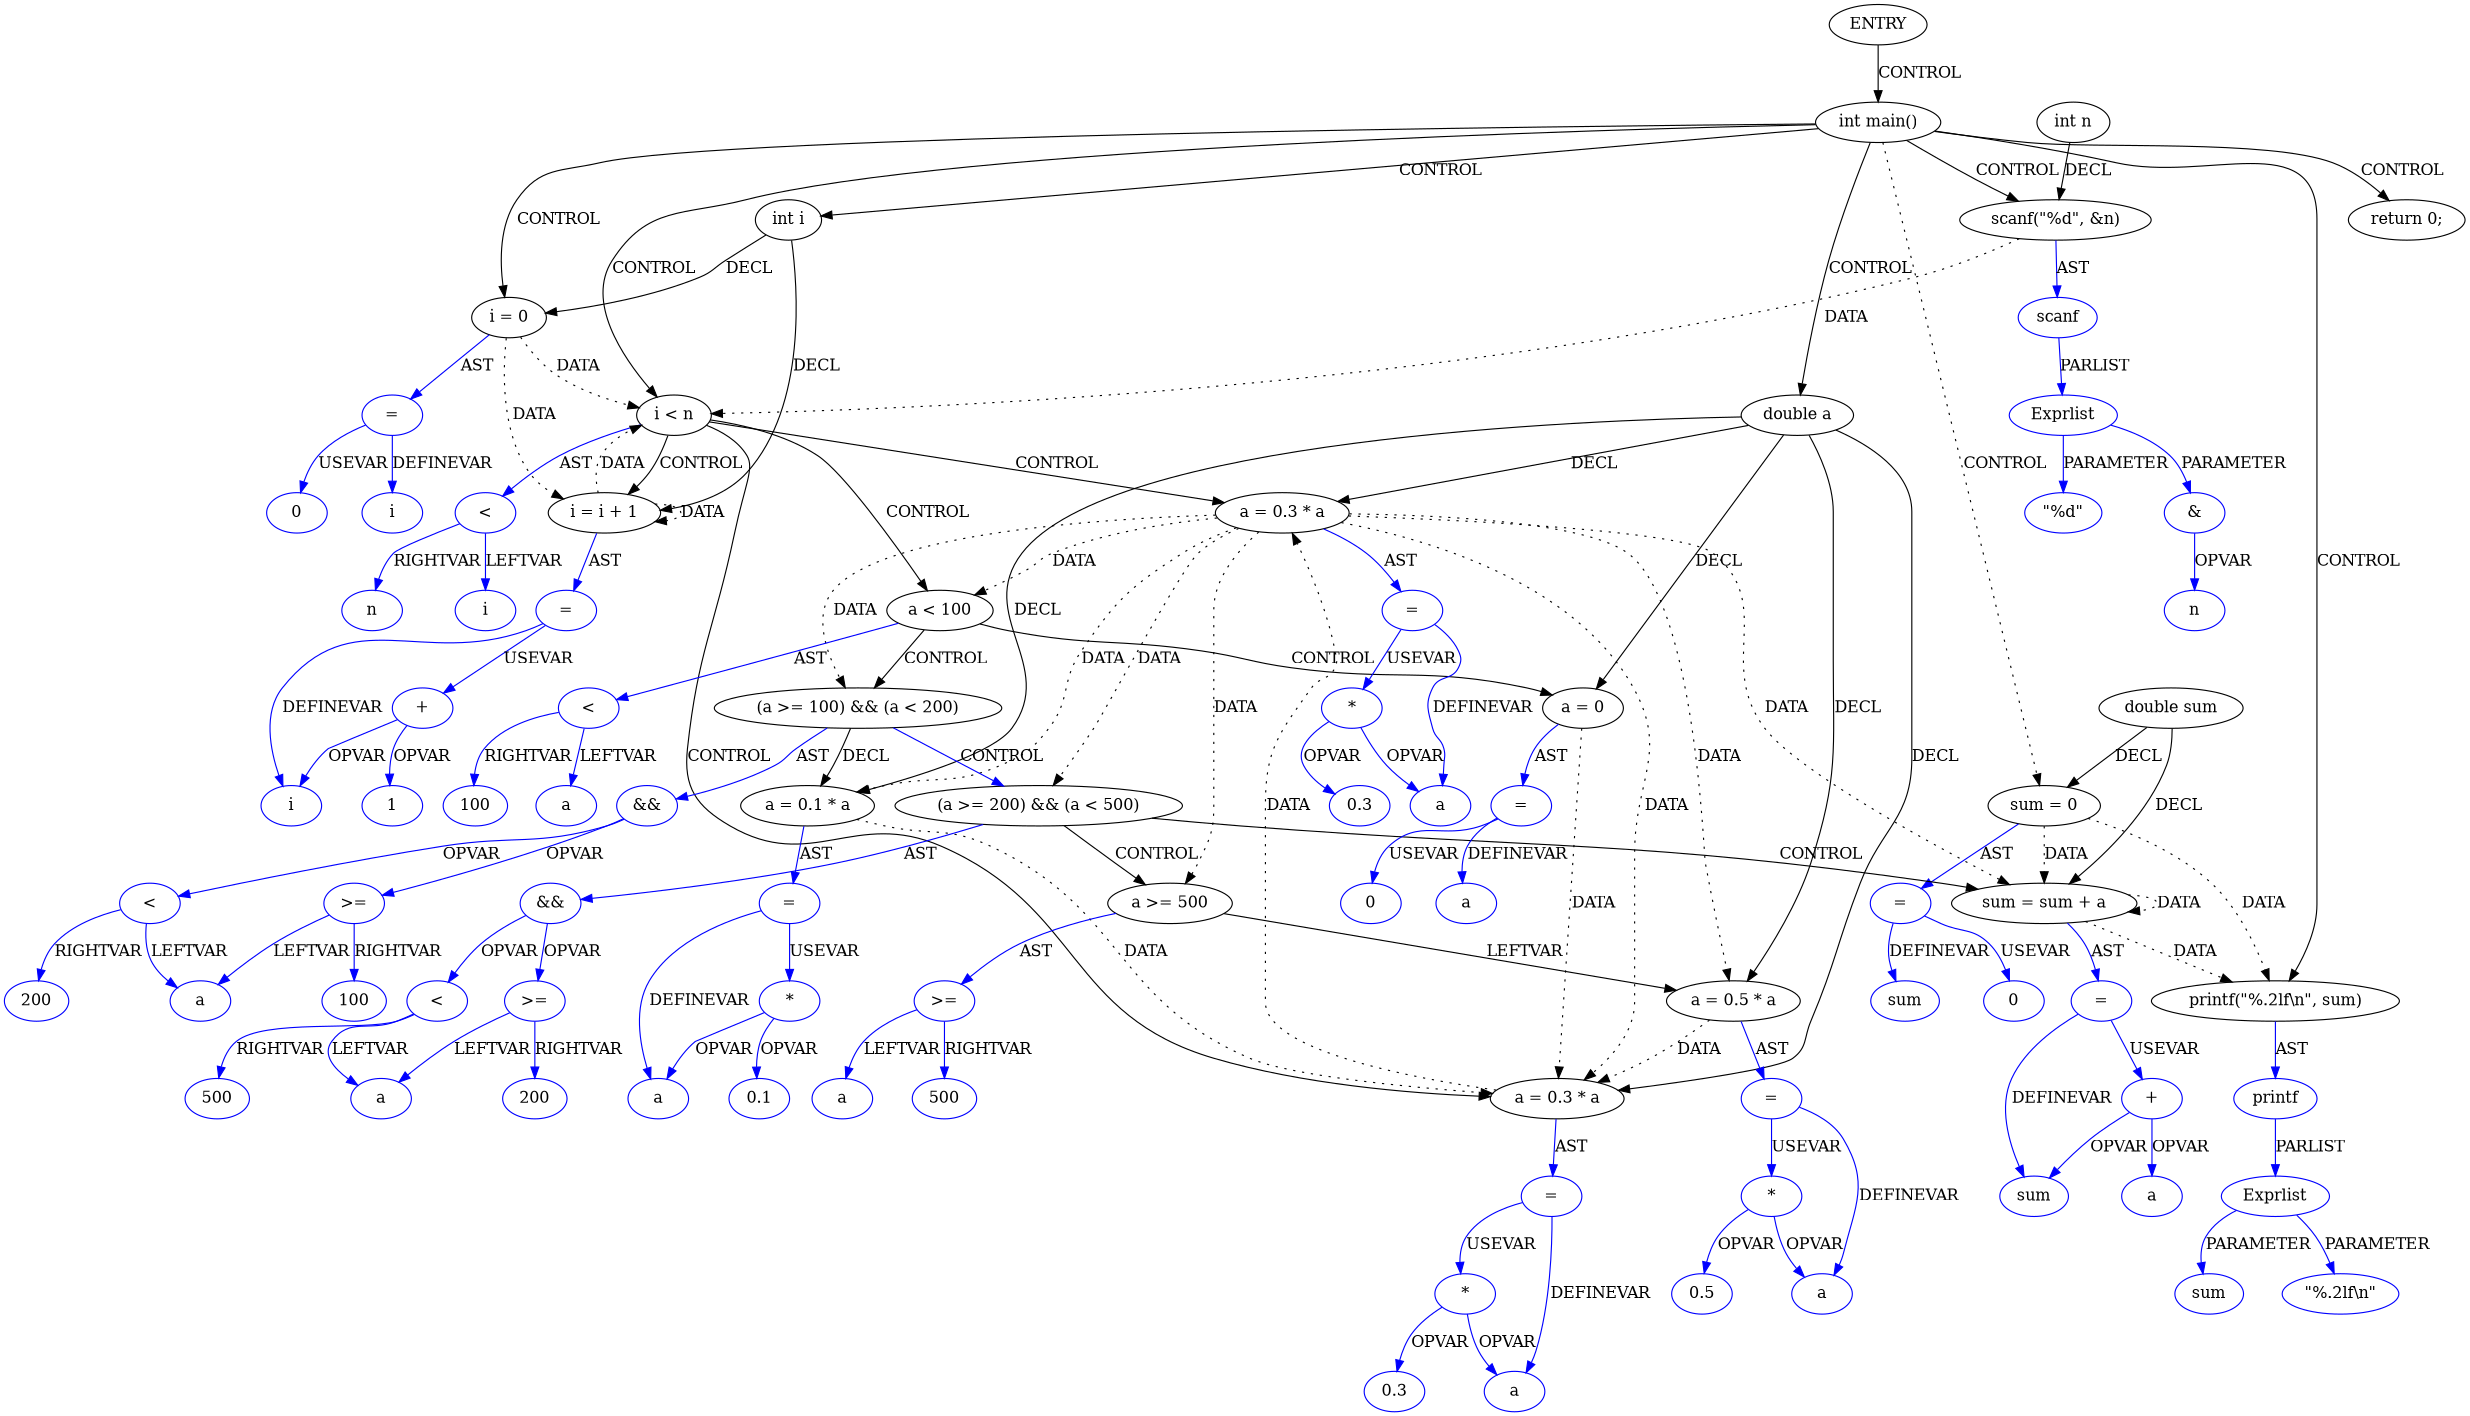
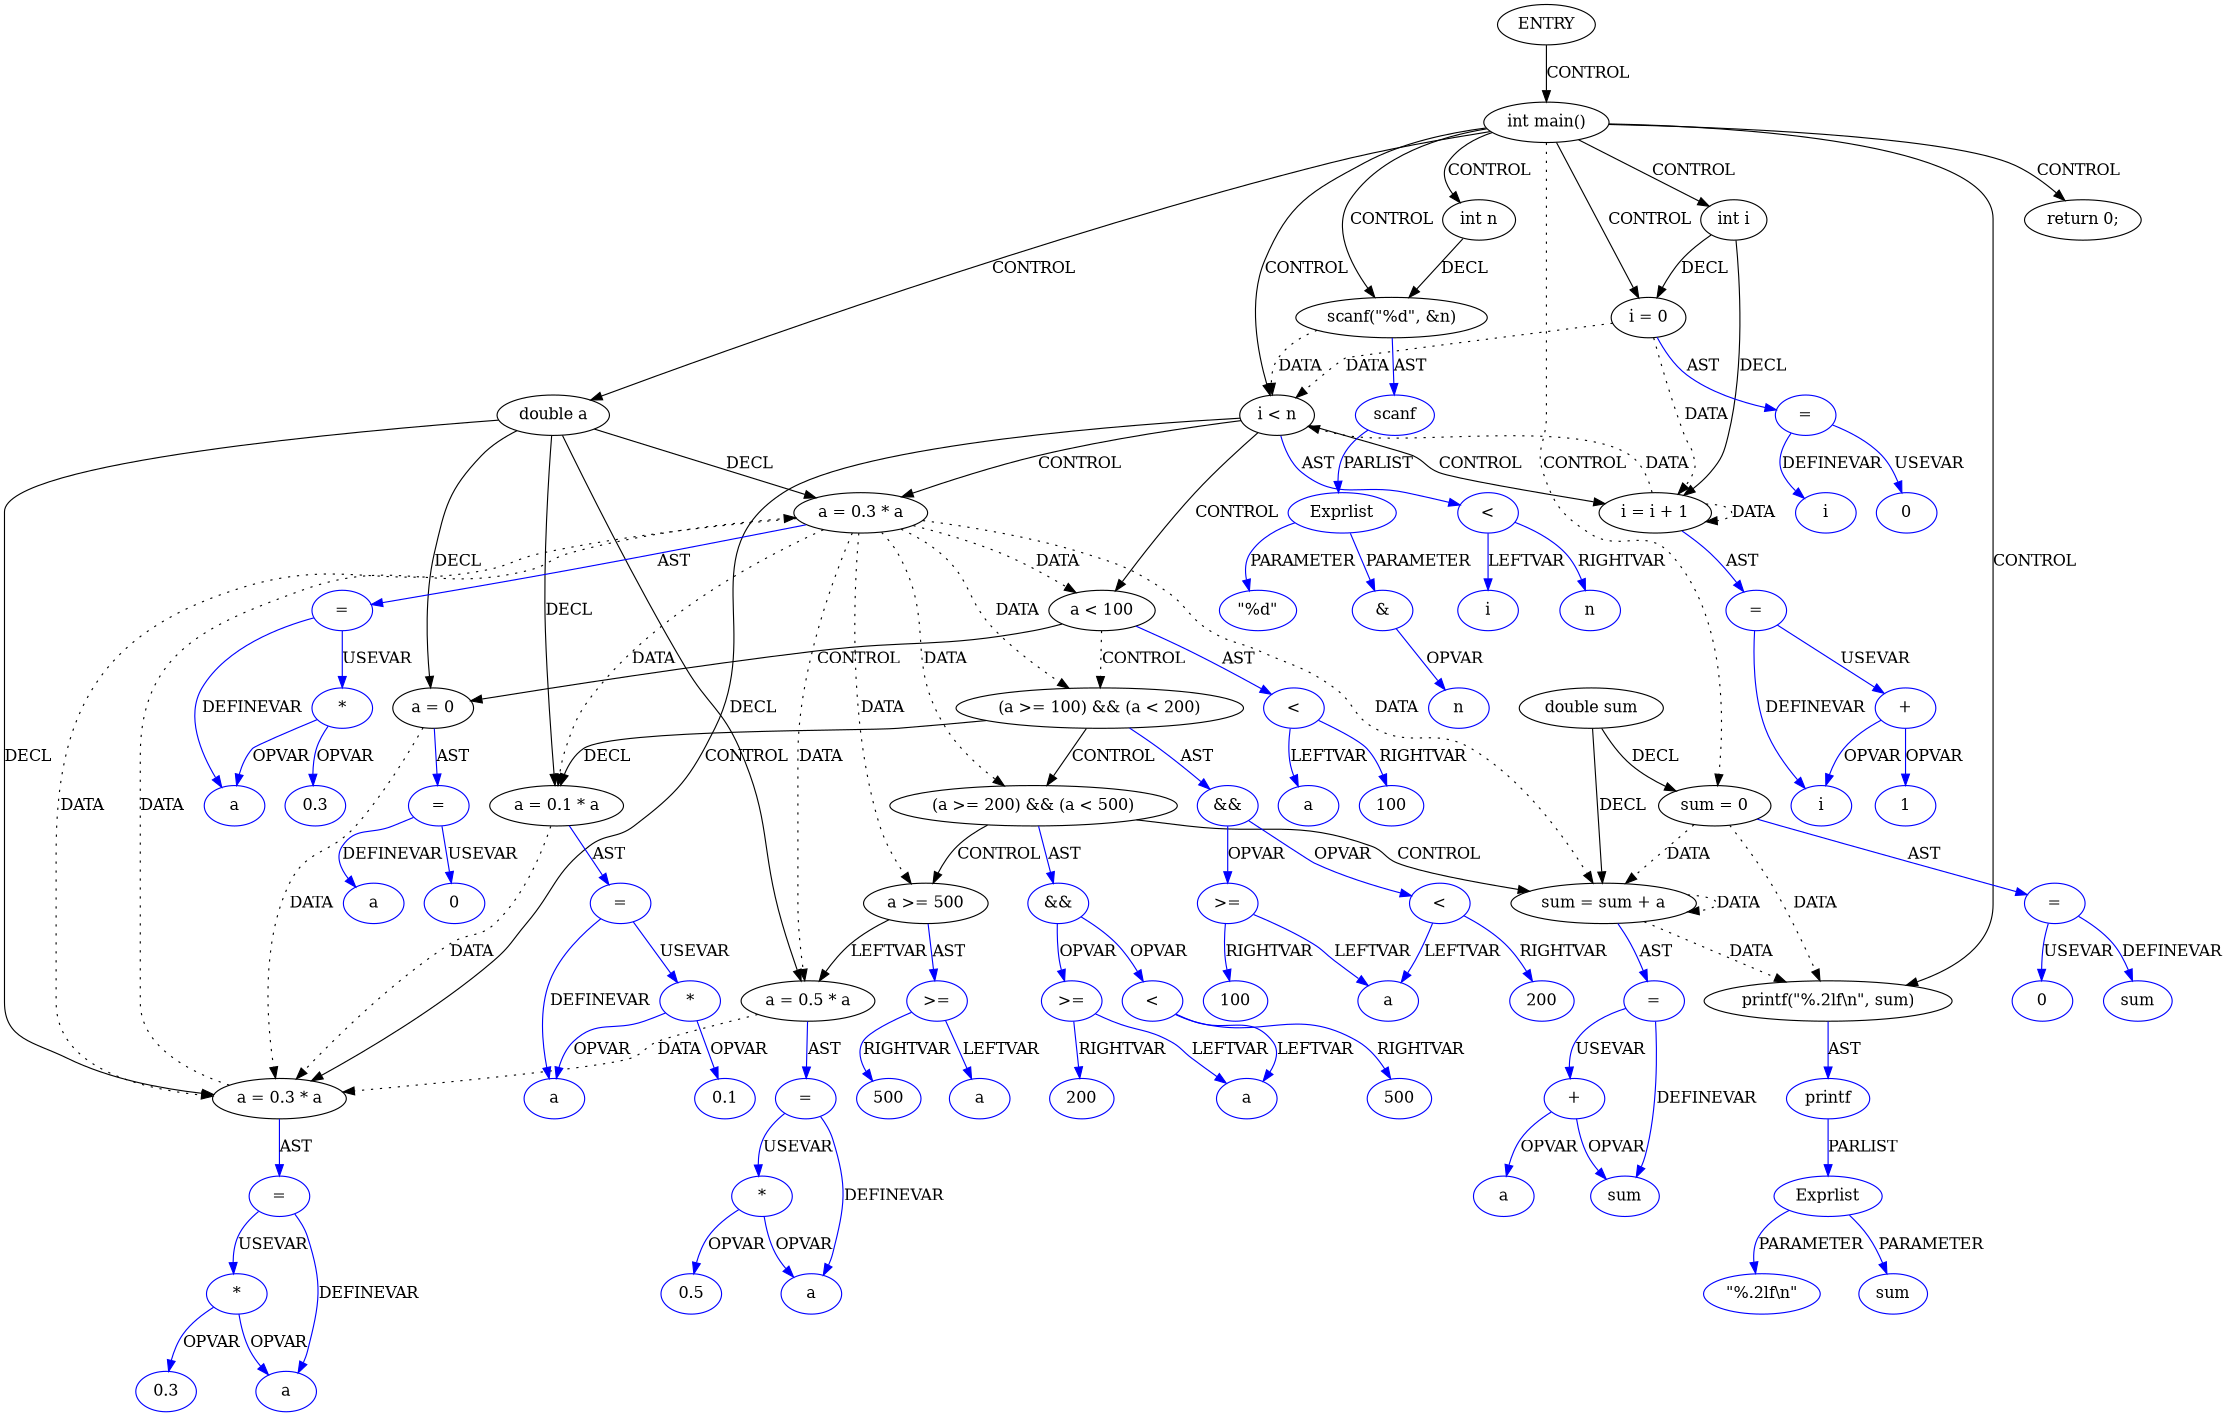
none -> (1454, 155)
(903, 655) -> (1101, 654)
(943, 754) -> (1070, 752)
